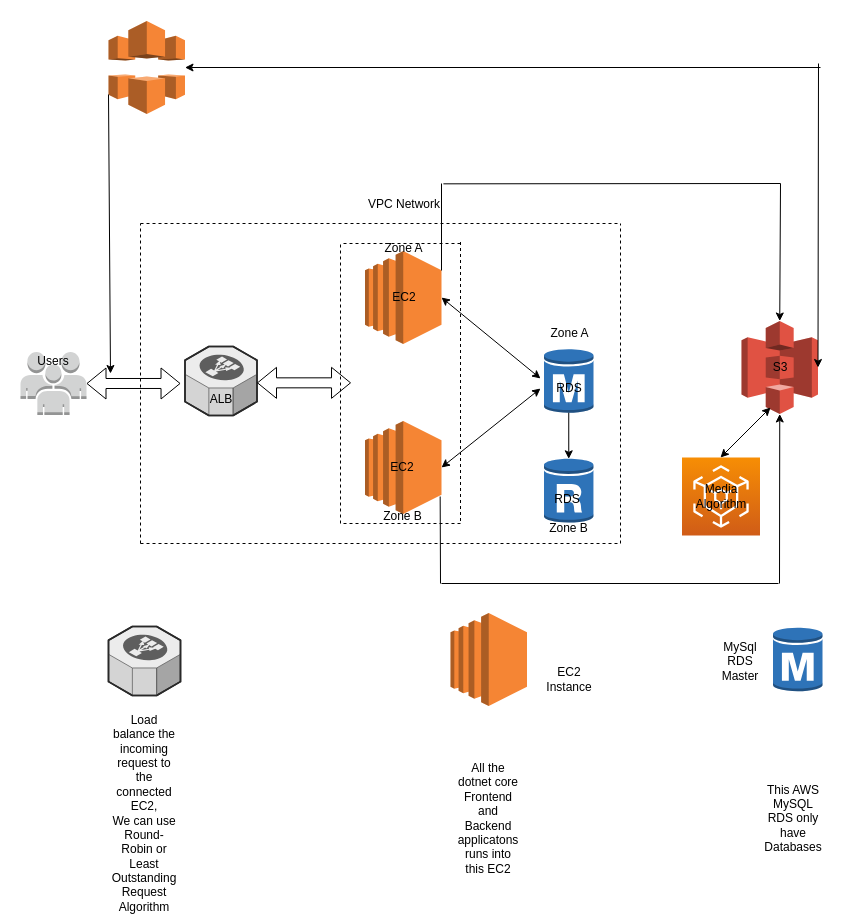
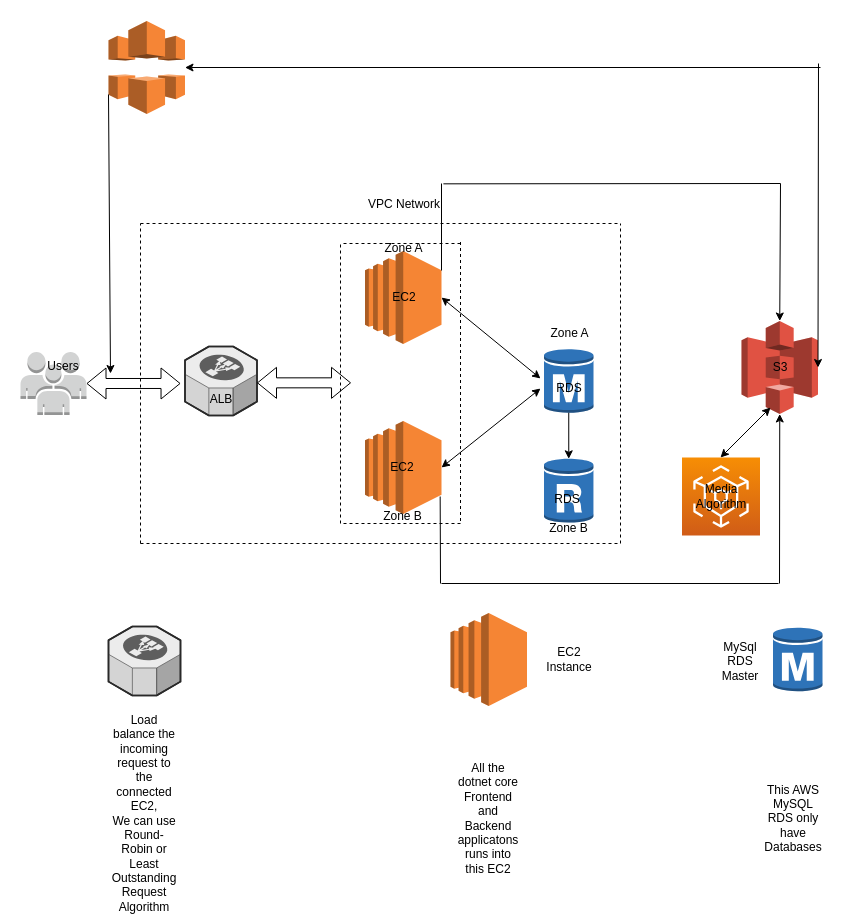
(54, 362) -> (64, 367)
(569, 680) -> (569, 660)
